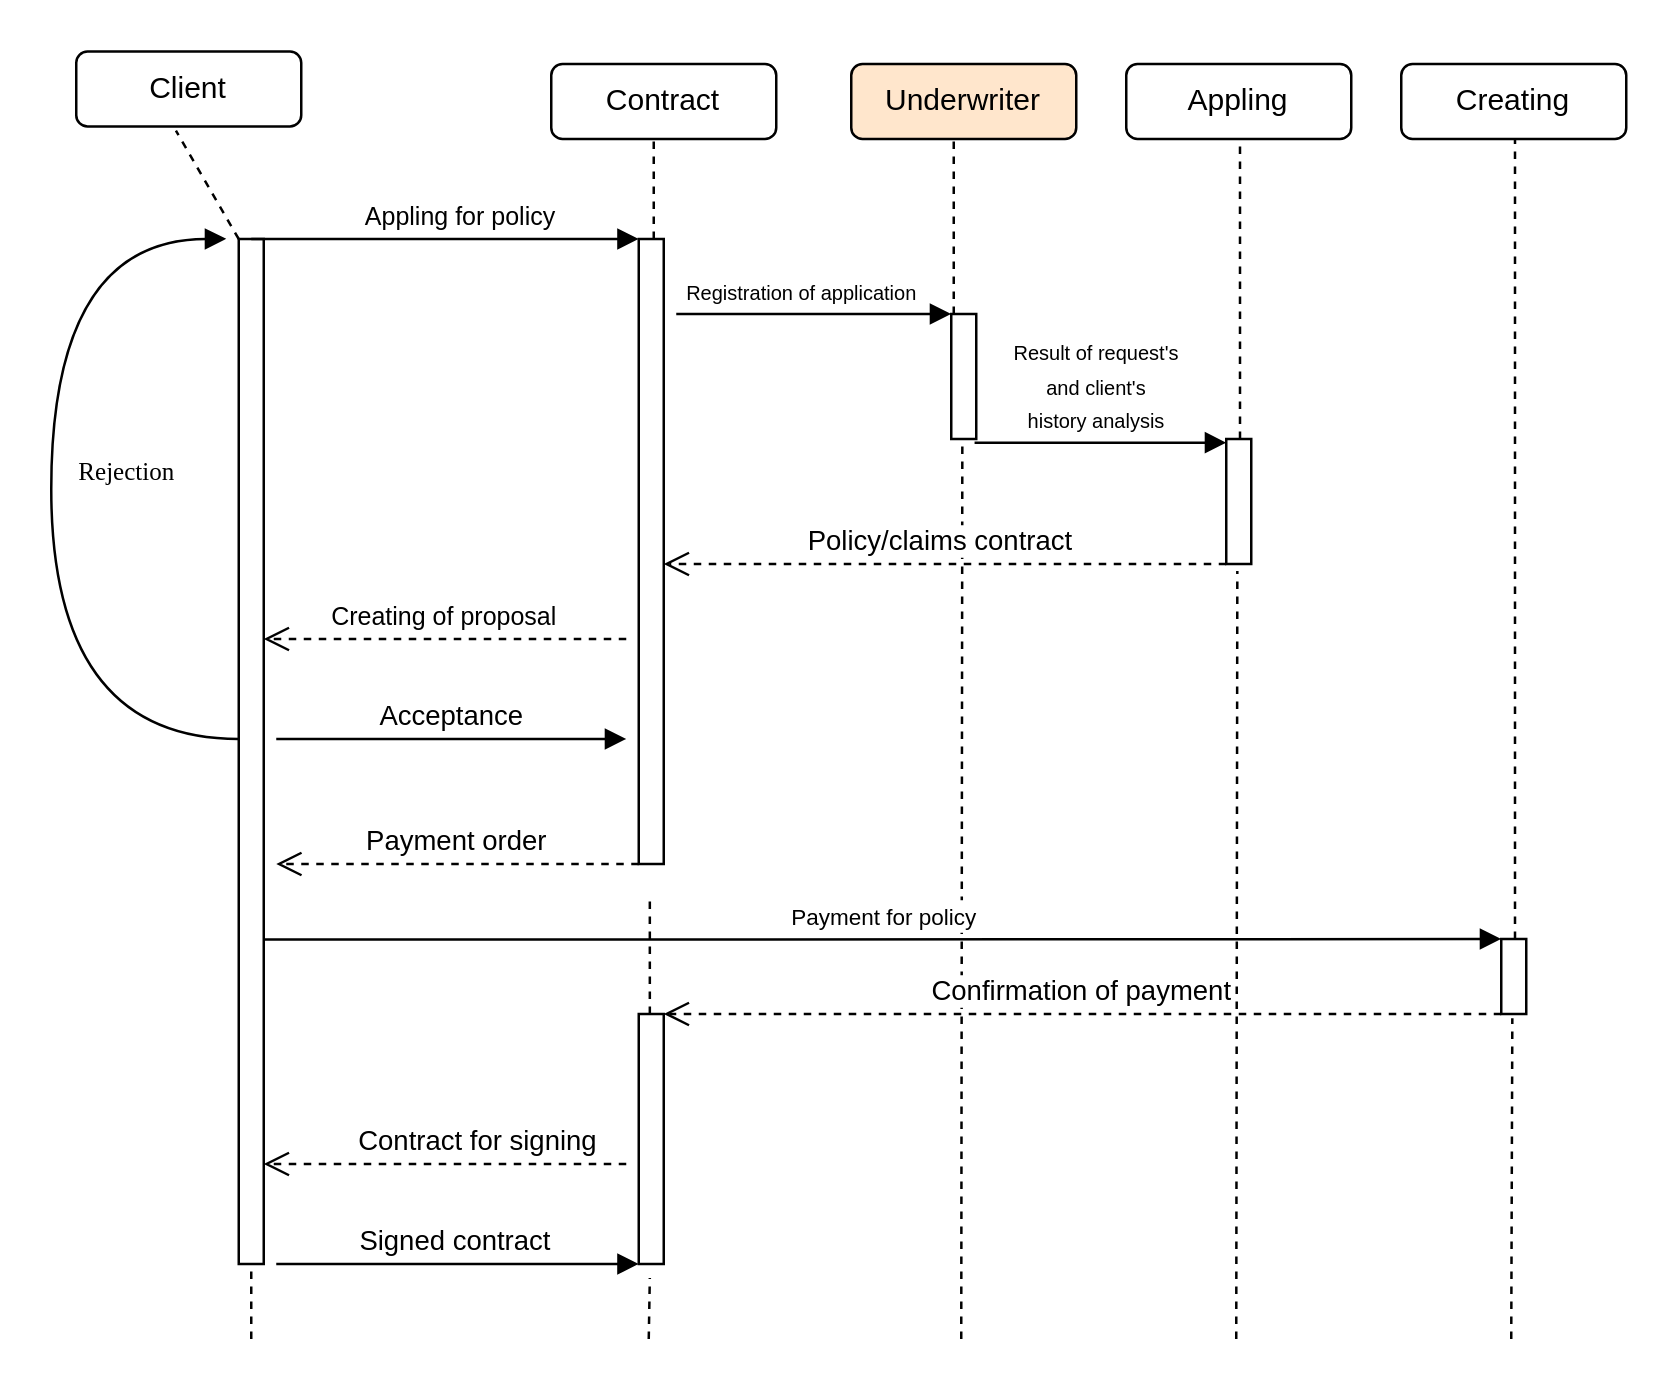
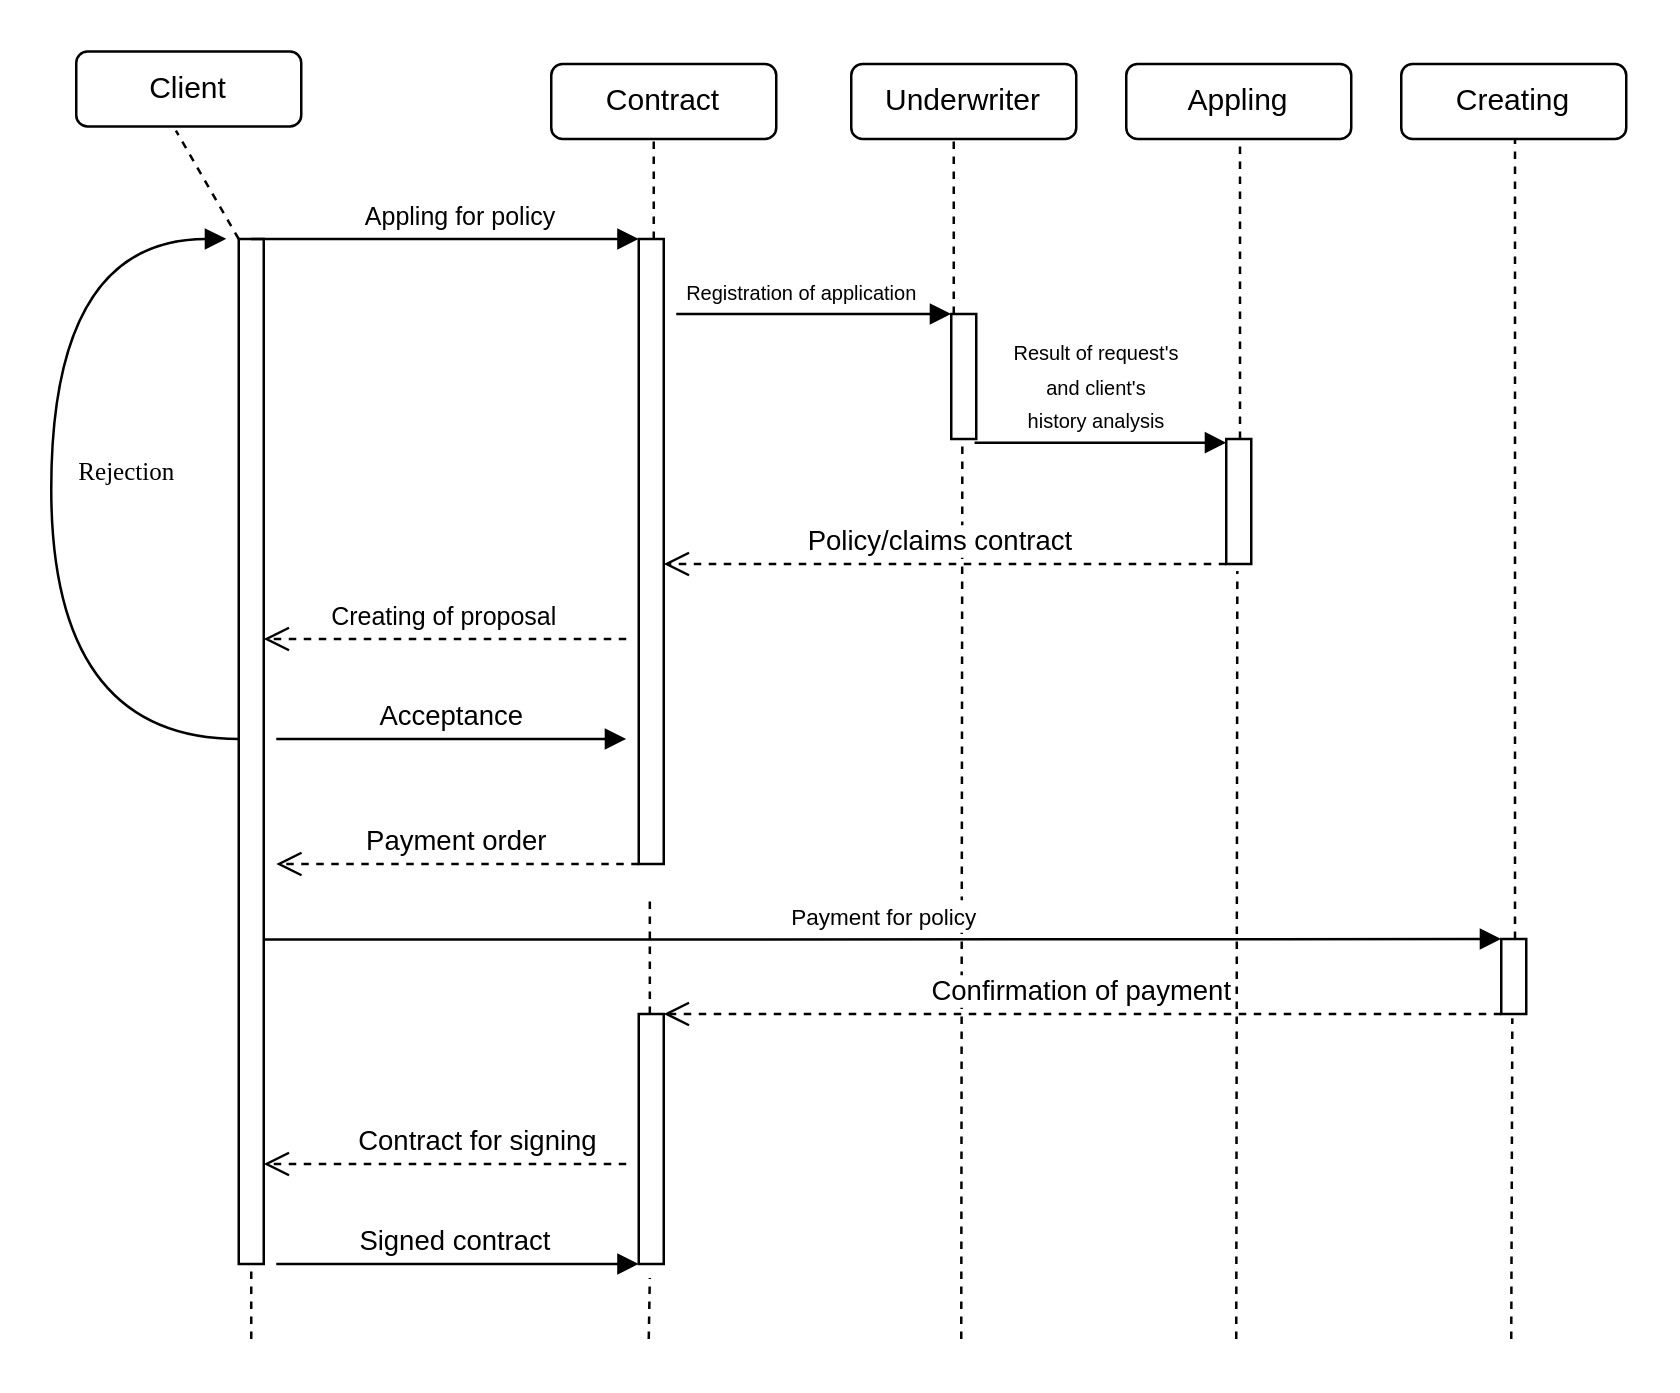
(964, 101) -> (964, 101)
